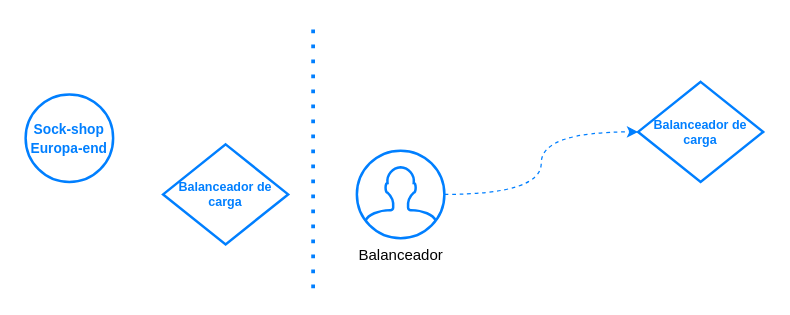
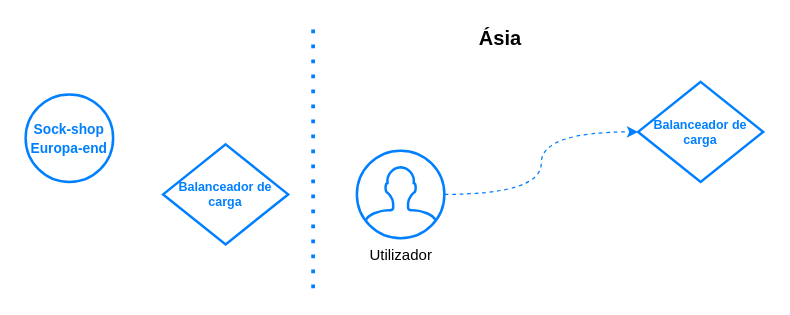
none -> (501, 38)
(401, 256) -> (401, 256)
